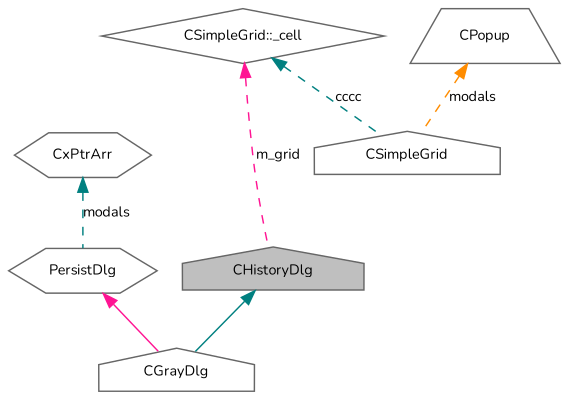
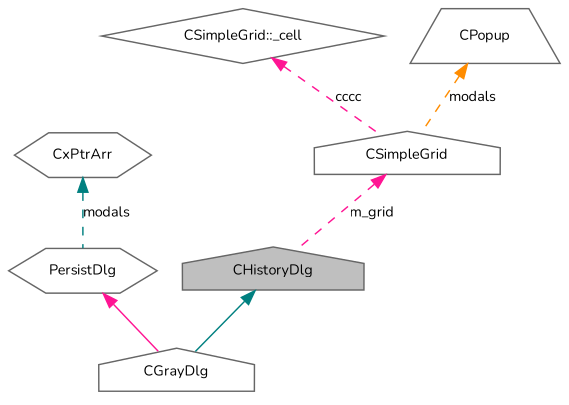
(333, 101) -> (333, 101)
(254, 163) -> (335, 217)
